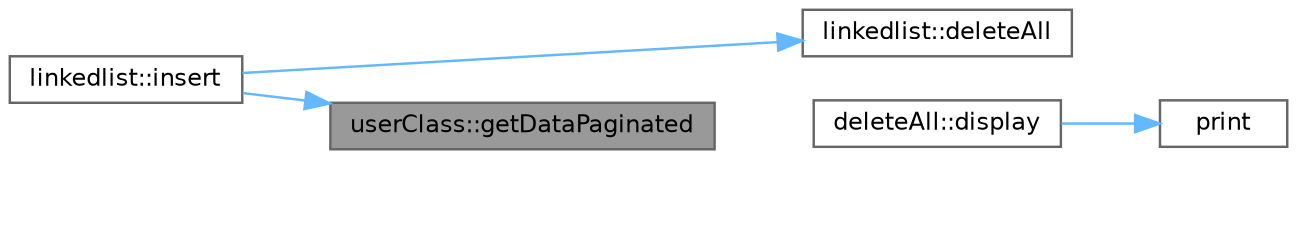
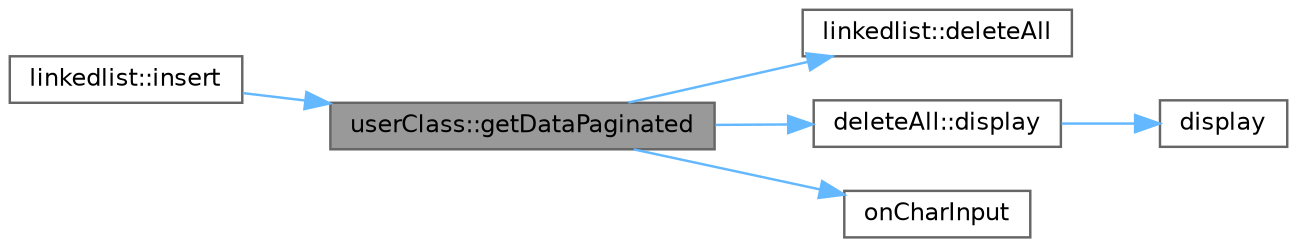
(510, 58) -> (718, 82)
(1224, 124) -> (1224, 124)
none -> (752, 125)
none -> (937, 214)
